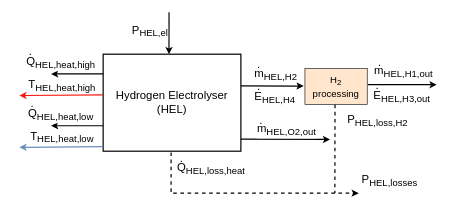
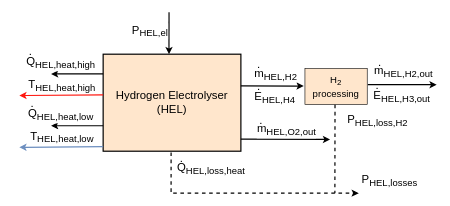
(403, 72) -> (403, 72)
(172, 103) -> (172, 103)
